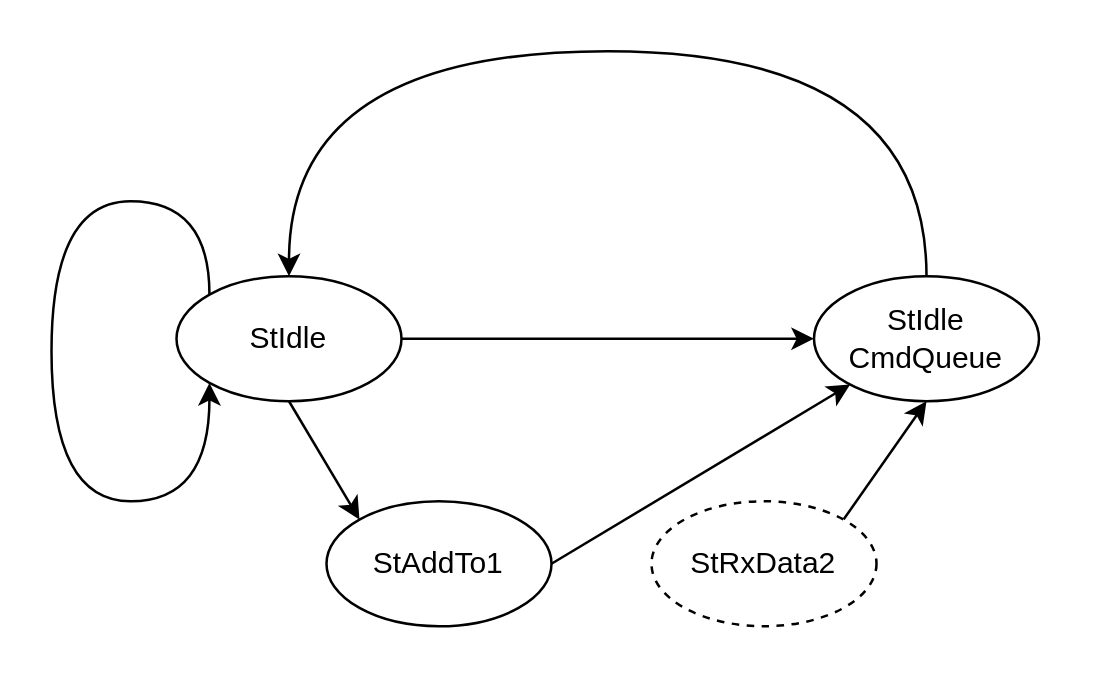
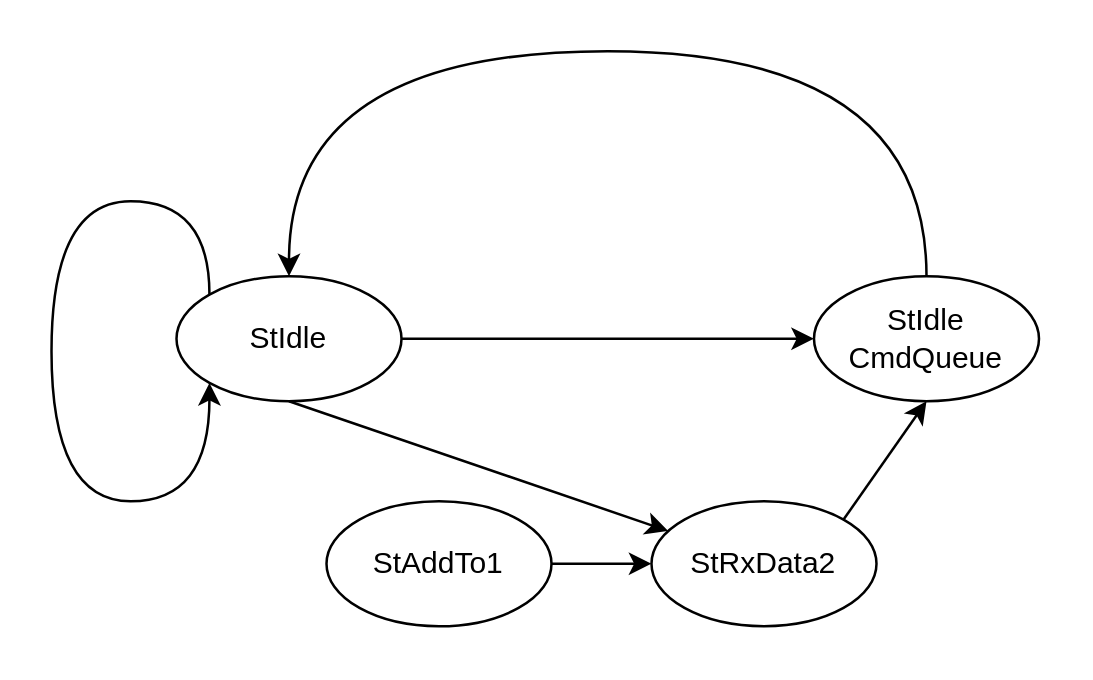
(320, 453) -> (456, 458)
(734, 454) -> (593, 564)
(764, 564) -> (764, 564)
